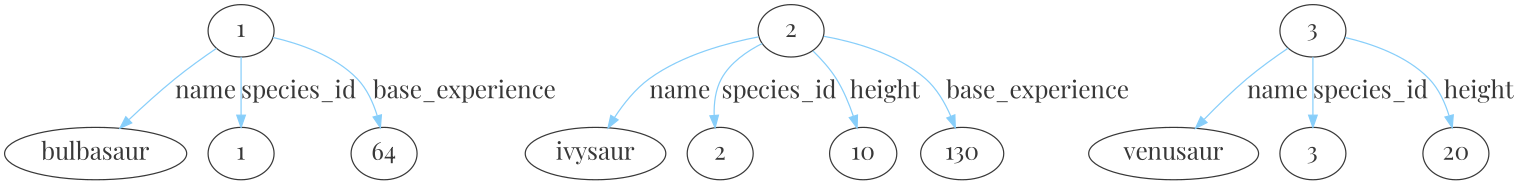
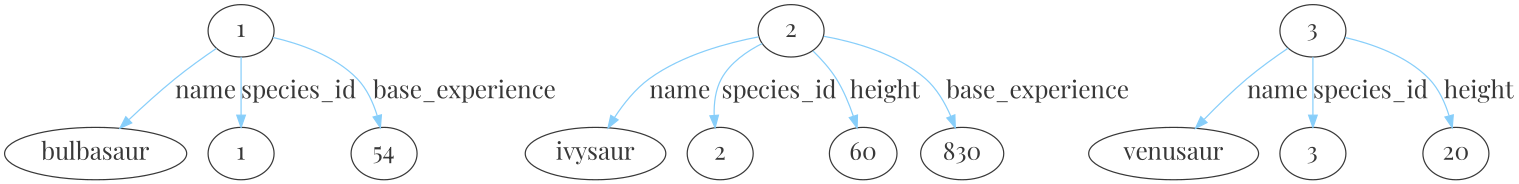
(384, 154) -> (384, 154)
(863, 154) -> (863, 154)
(962, 154) -> (962, 154)
